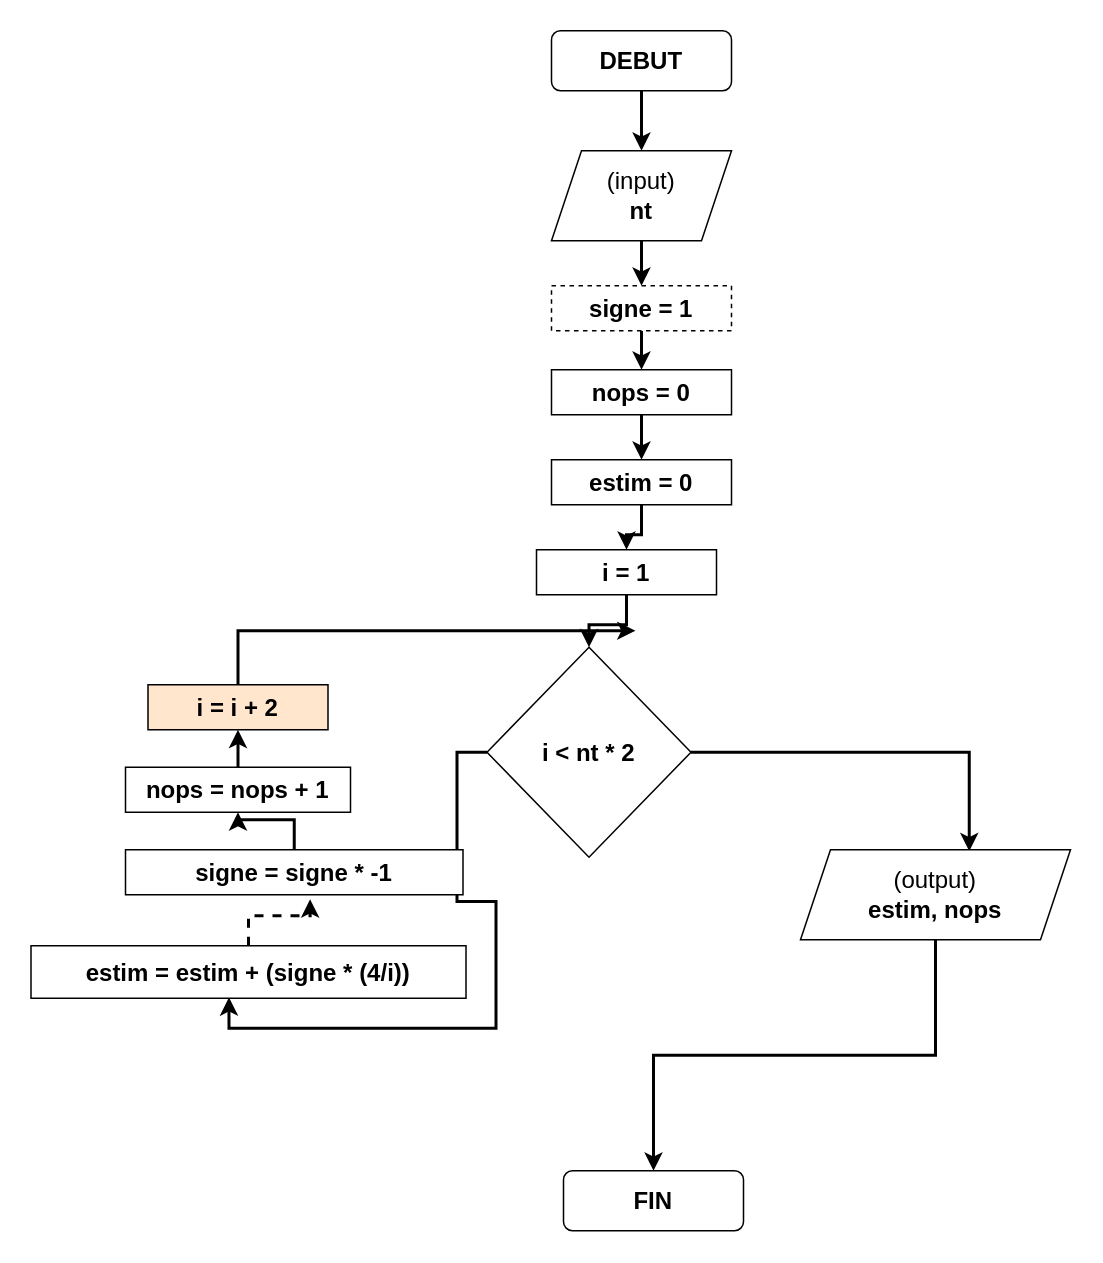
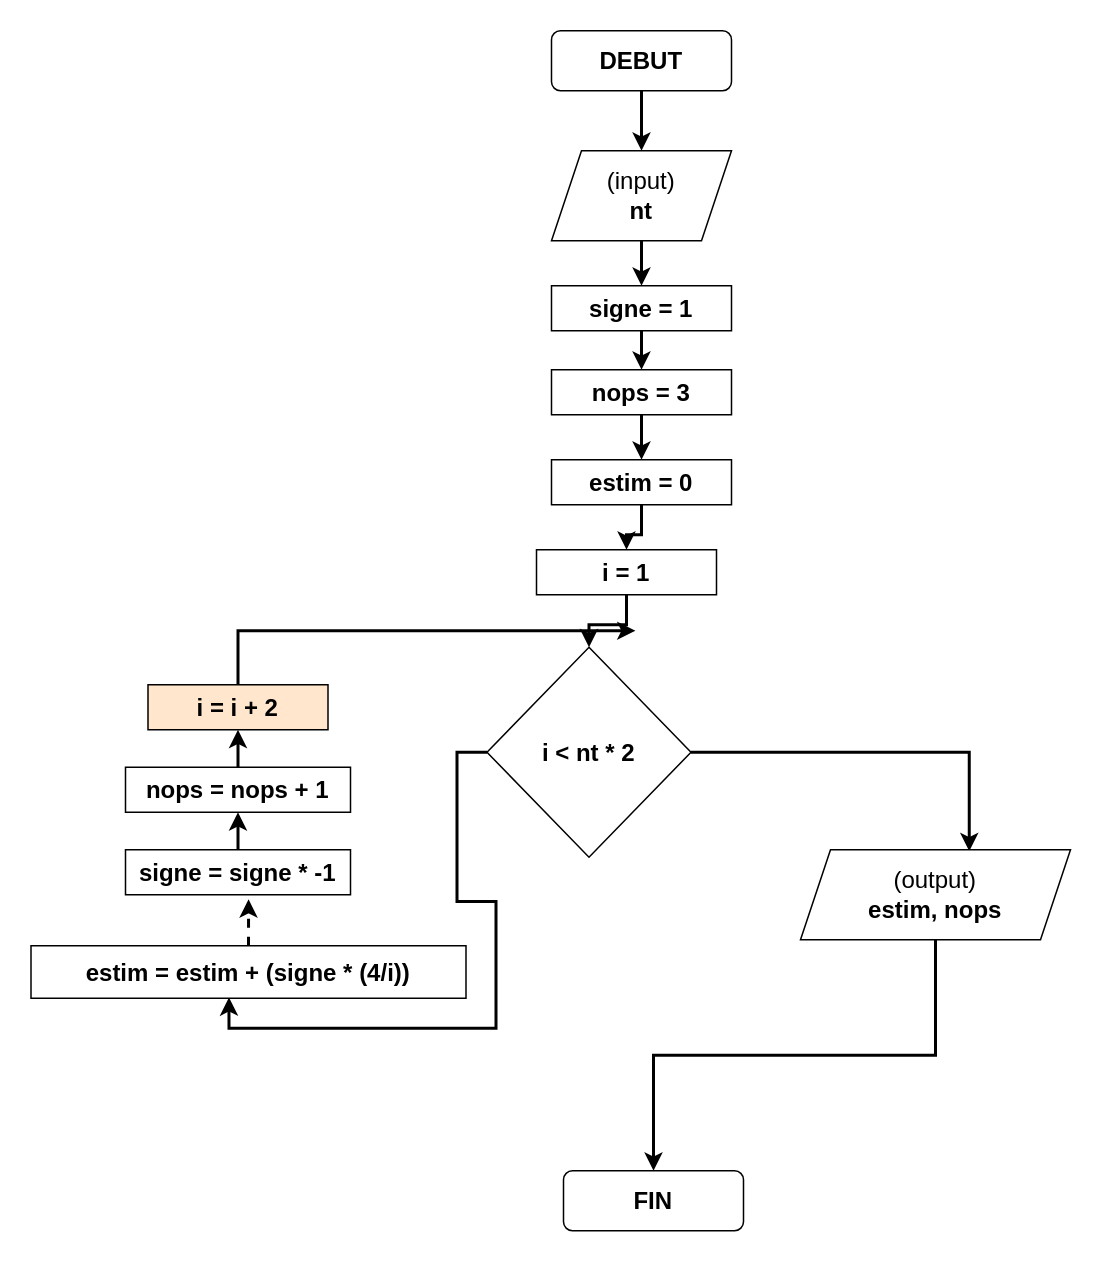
(641, 308) -> (641, 308)
(641, 392) -> (641, 392)
(294, 872) -> (238, 872)
